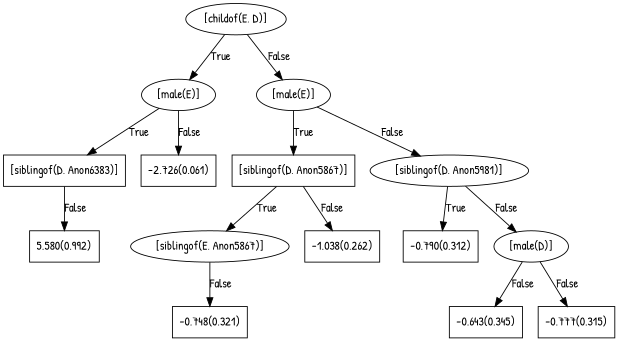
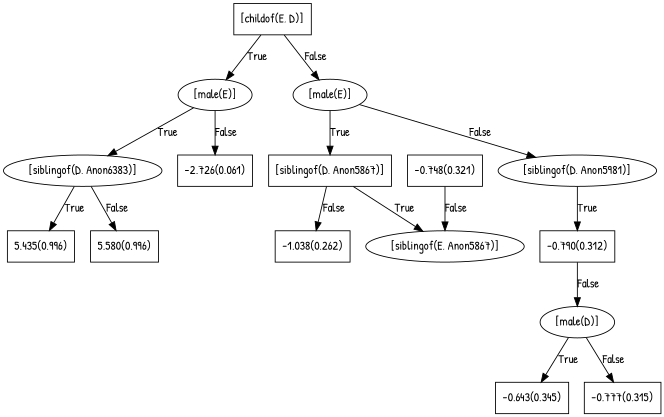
(236, 19) -> (273, 19)
(64, 171) -> (83, 171)
(487, 206) -> (577, 280)
none -> (41, 246)
(64, 246) -> (125, 246)
(210, 280) -> (445, 204)
(523, 284) -> (568, 360)
